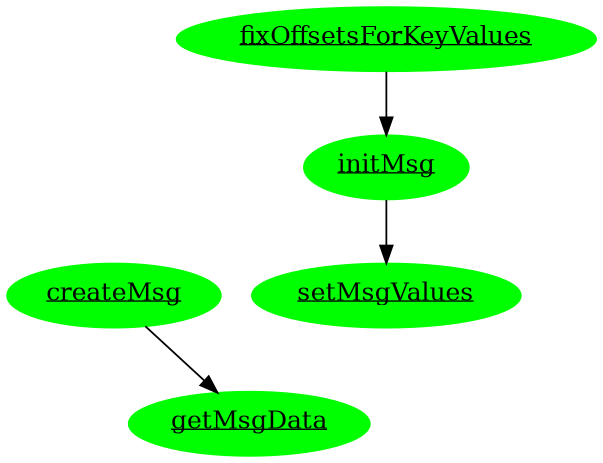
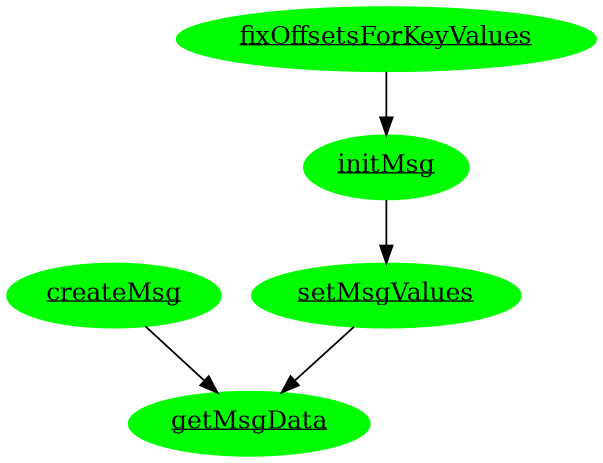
none -> (324, 354)
